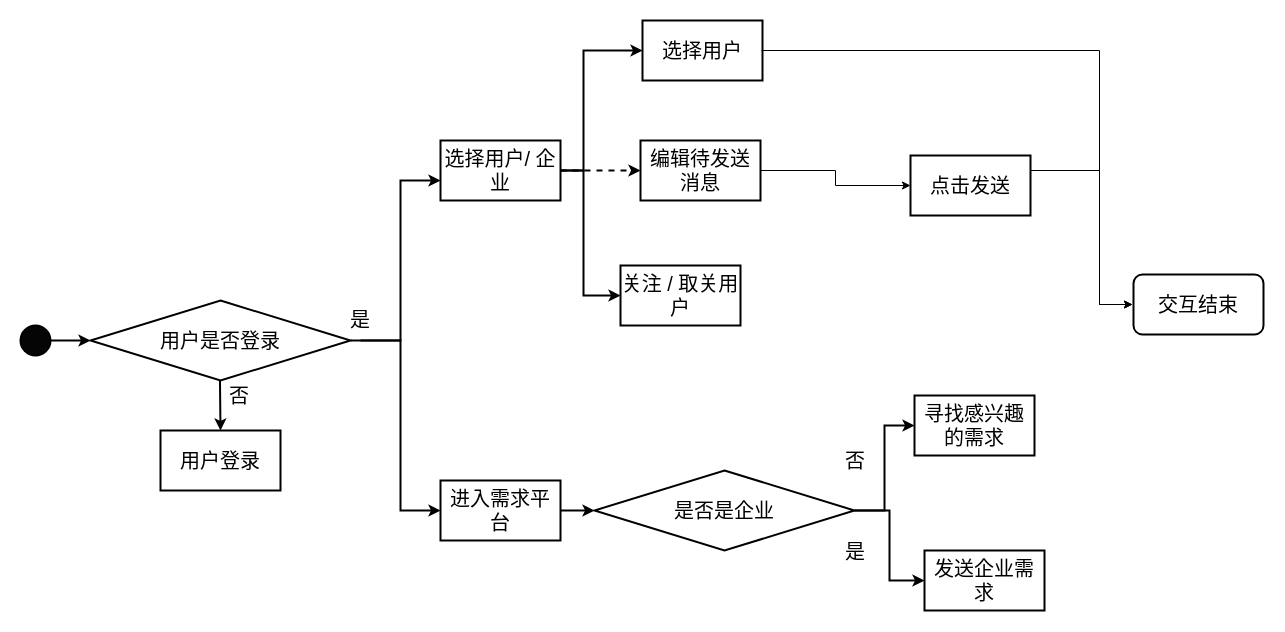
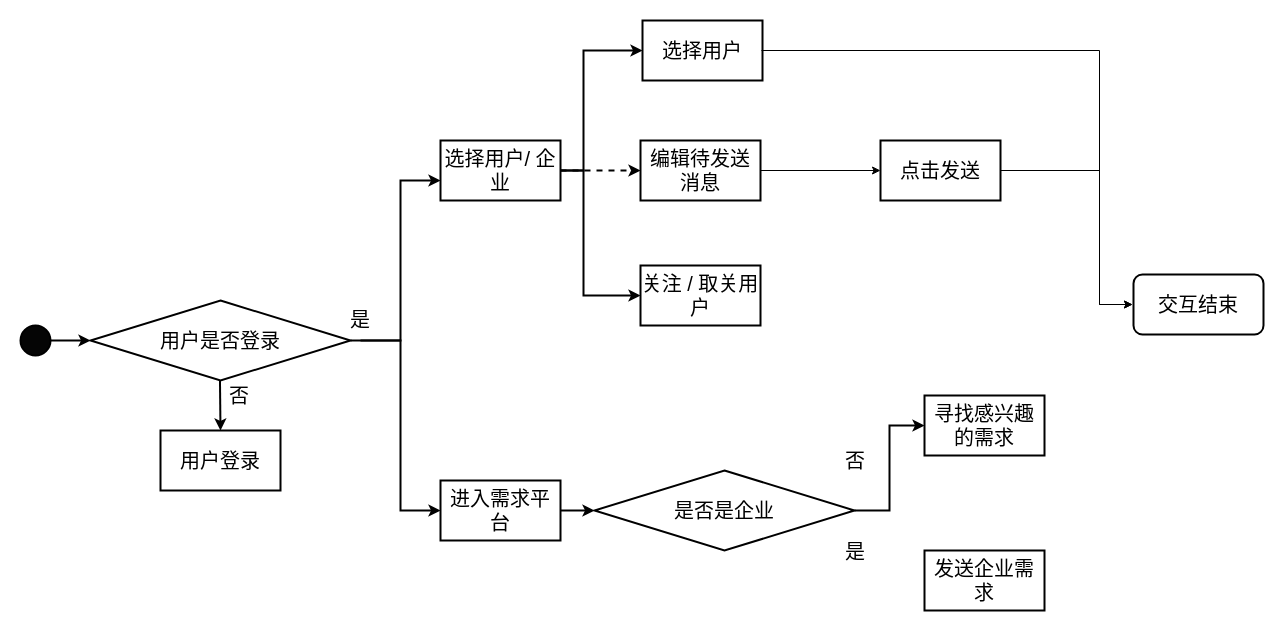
(971, 186) -> (941, 171)
(681, 296) -> (701, 296)
(975, 426) -> (985, 426)
(890, 559) -> none
